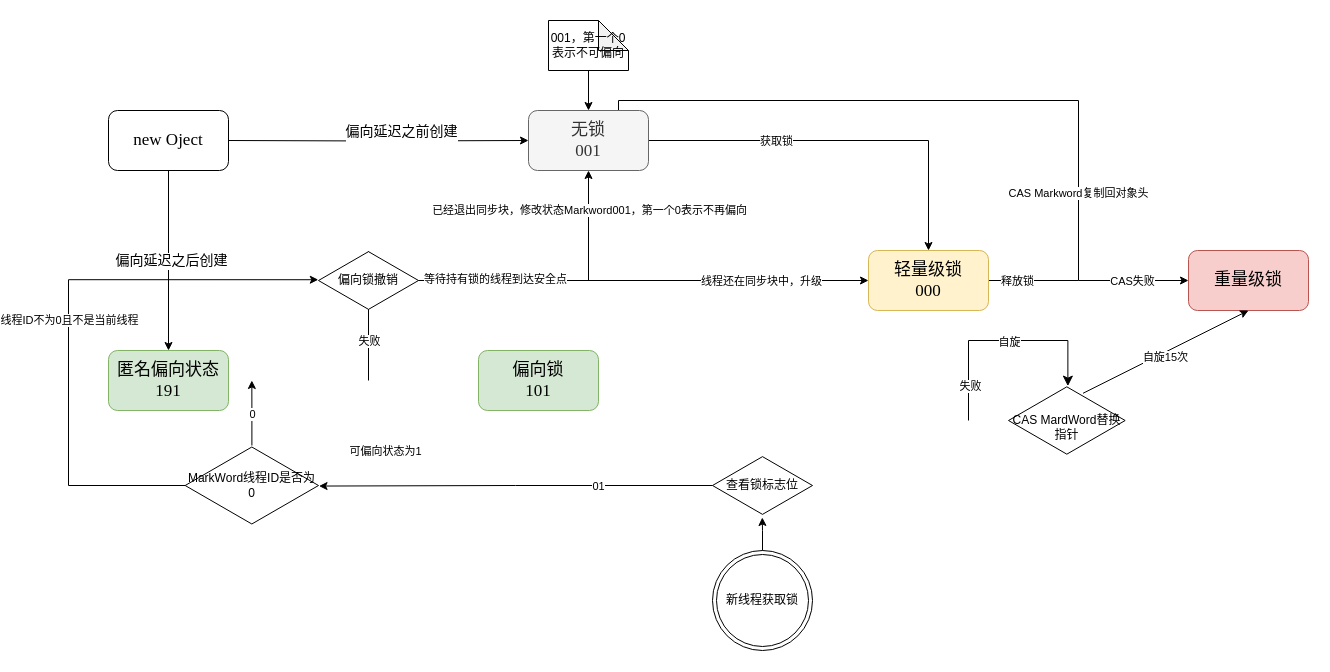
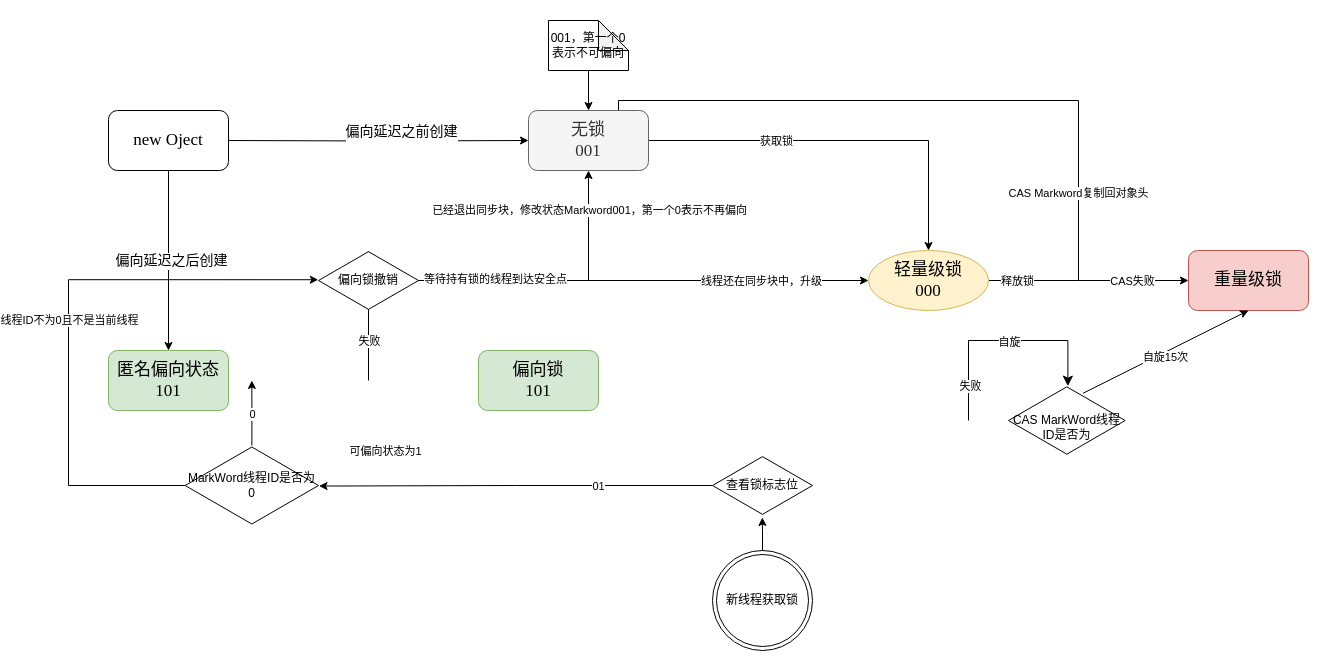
(929, 281) -> (929, 281)
(169, 381) -> (169, 381)
(1067, 421) -> (1067, 421)
